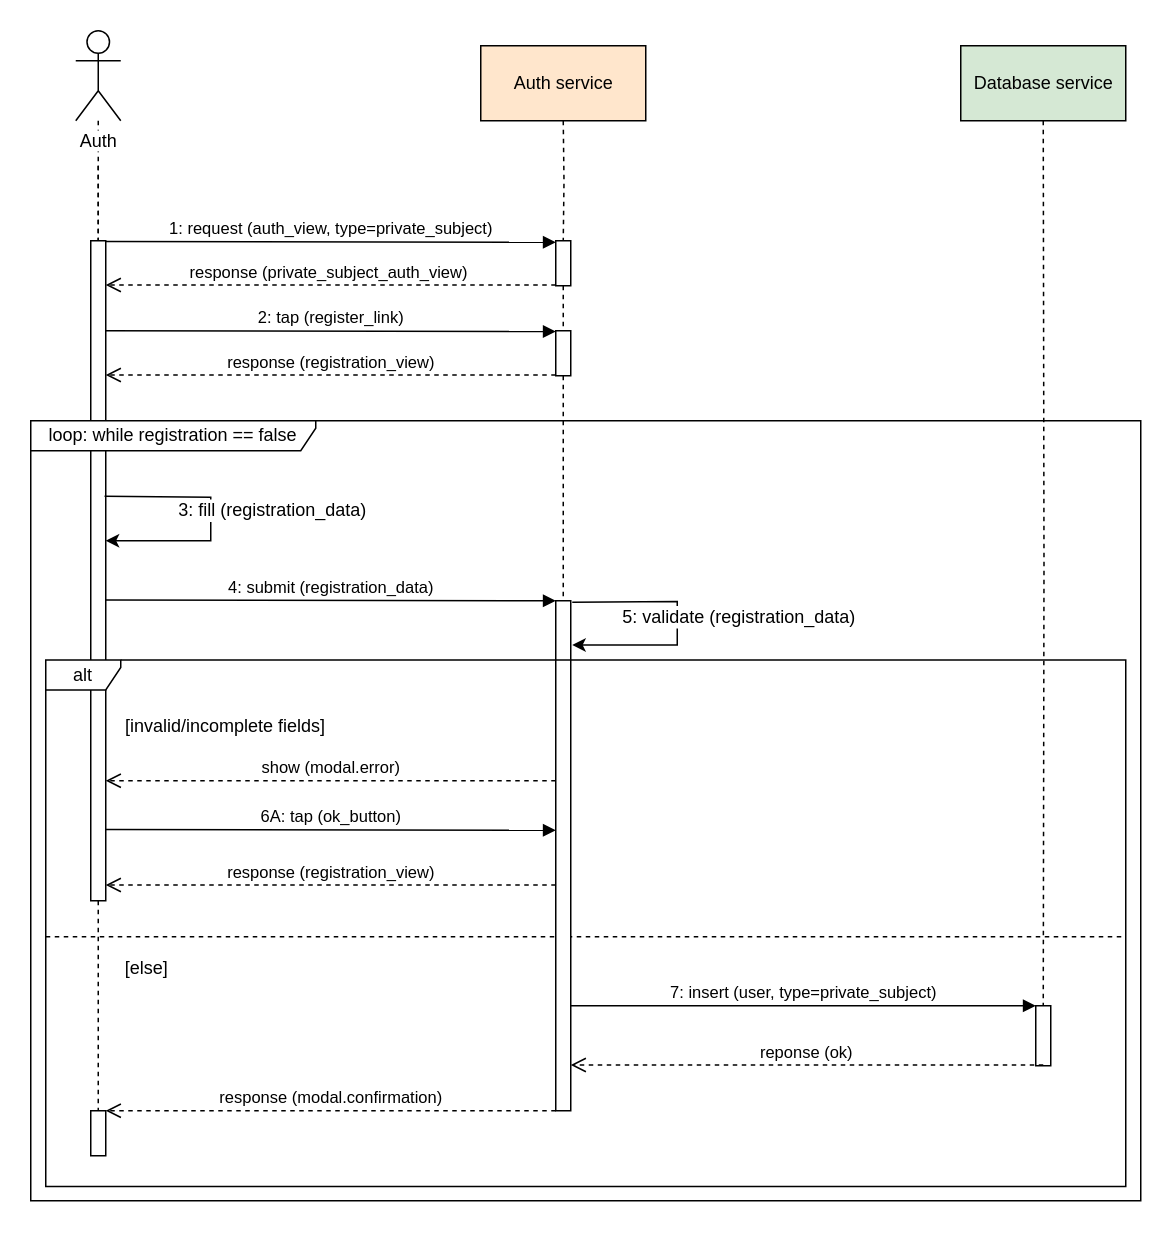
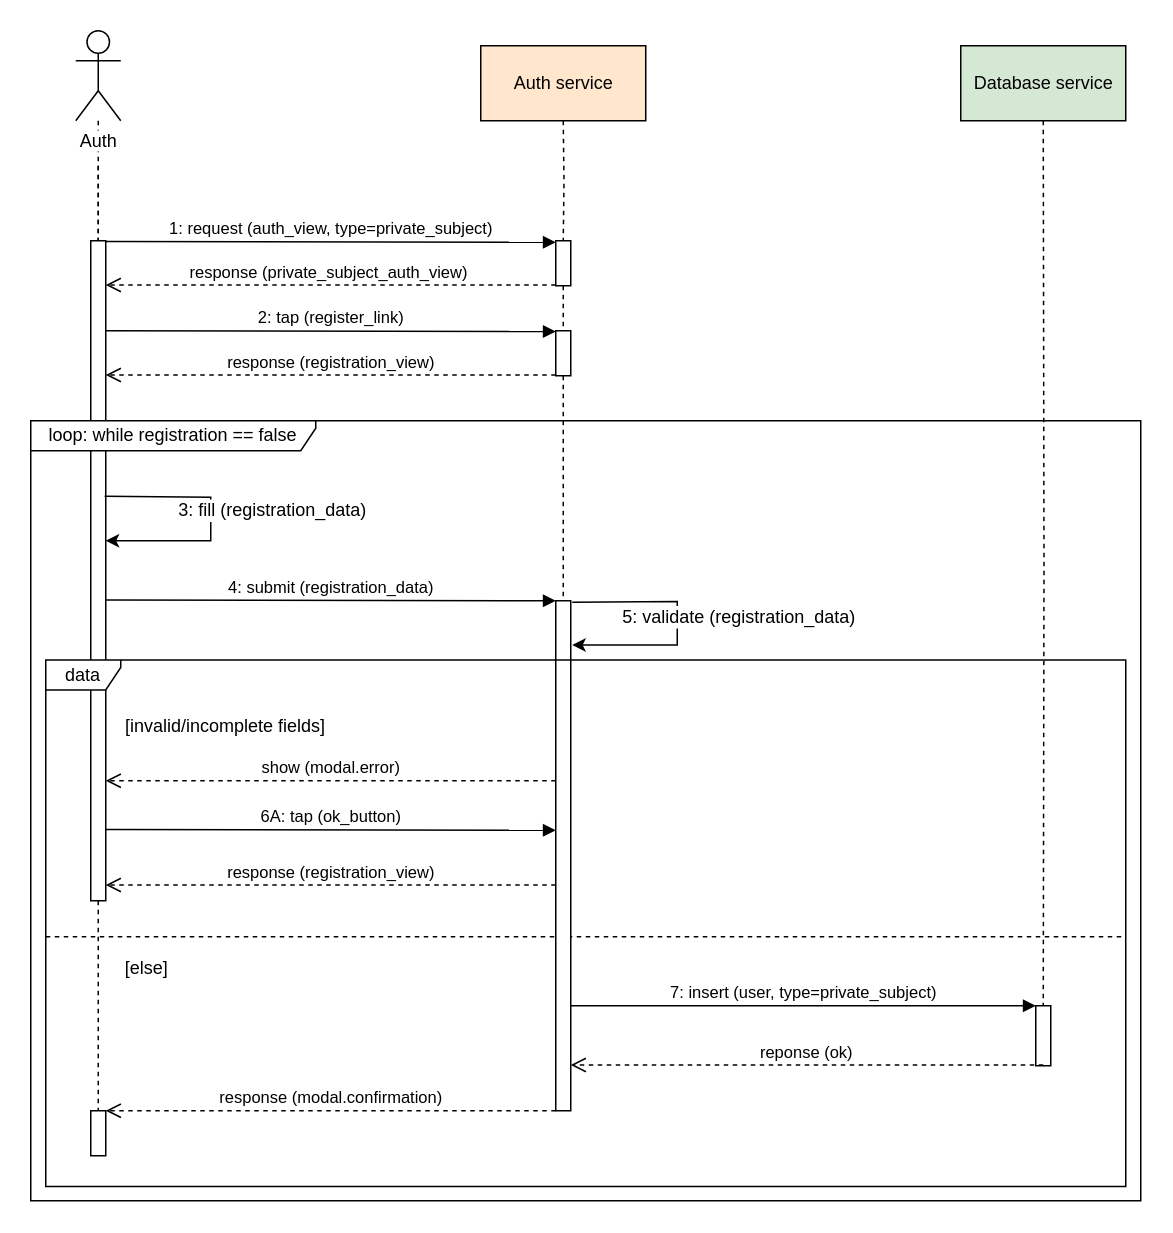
(83, 676) -> (83, 676)
